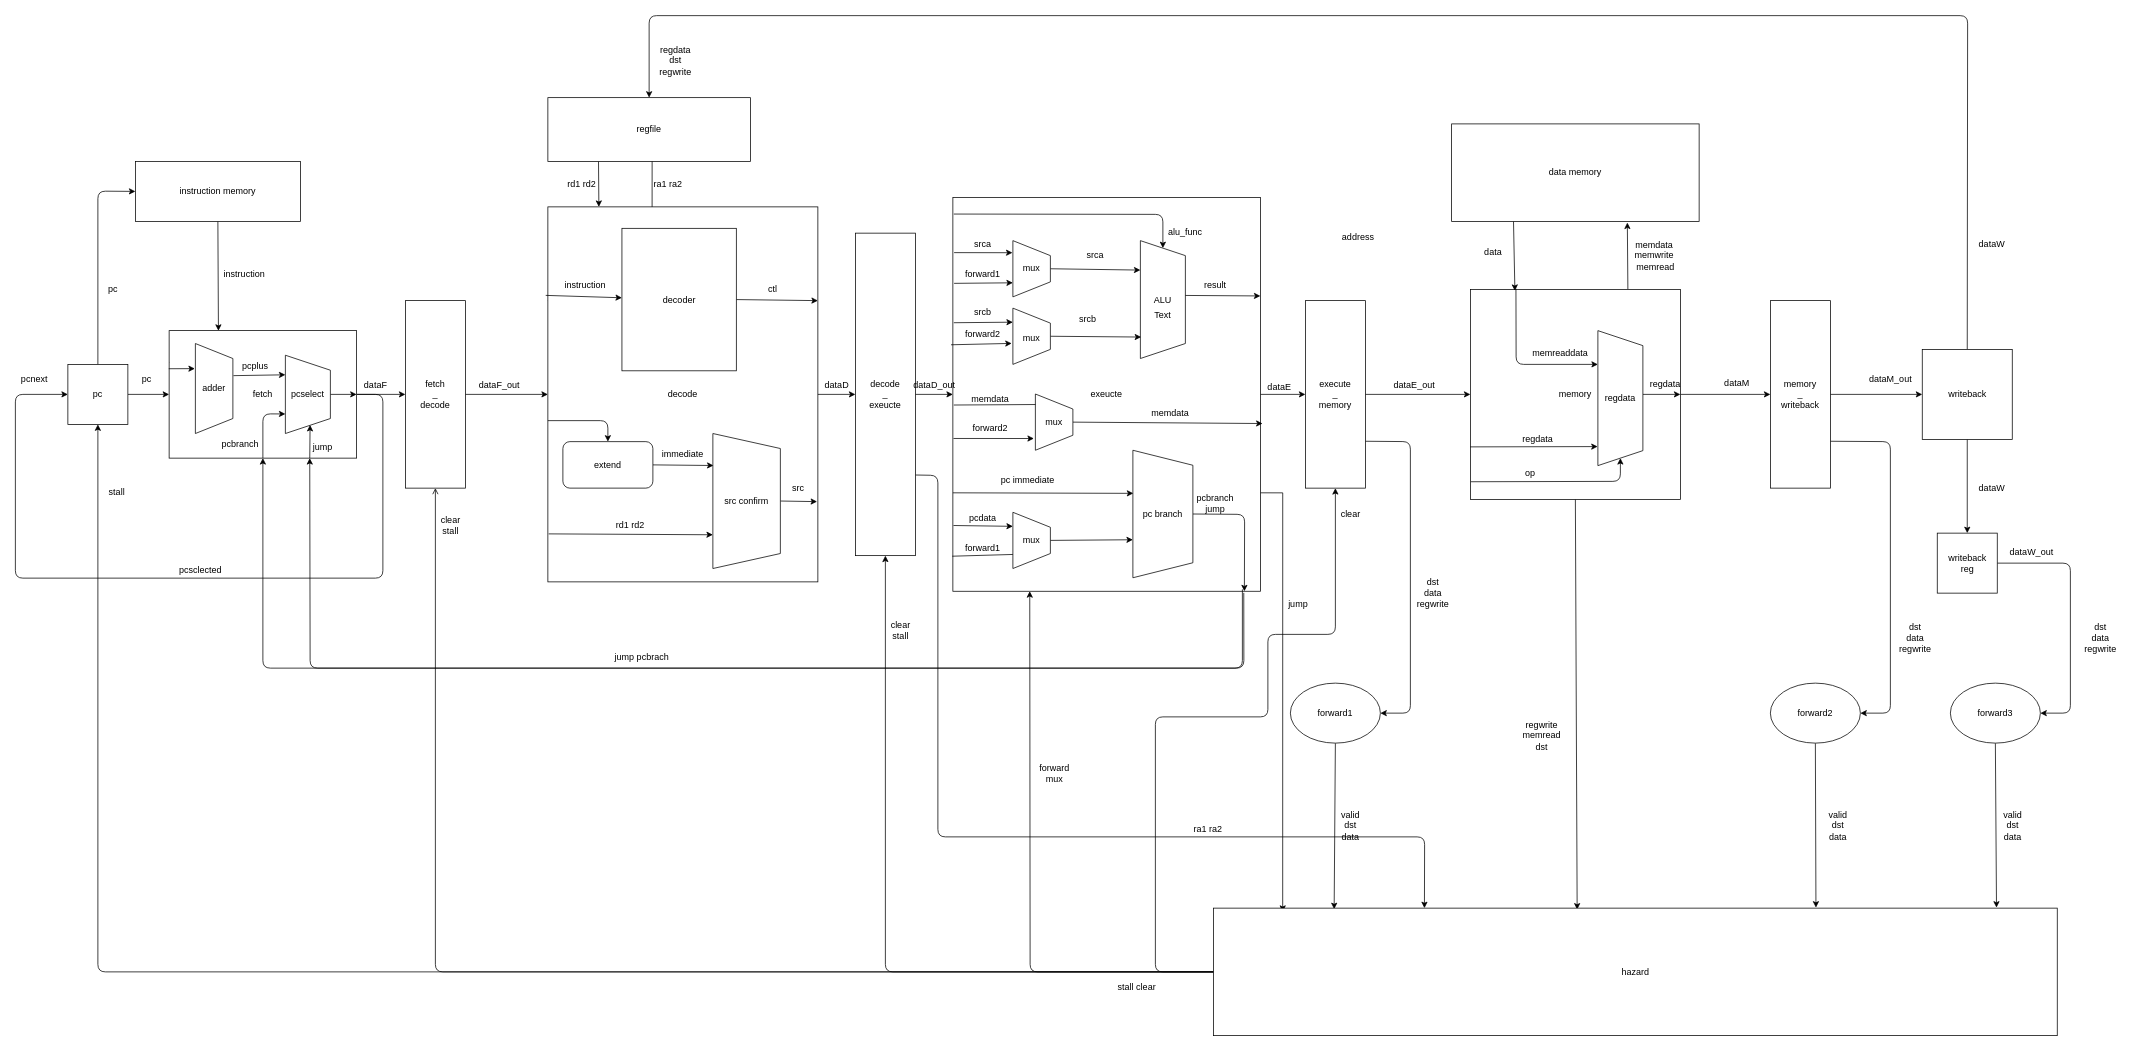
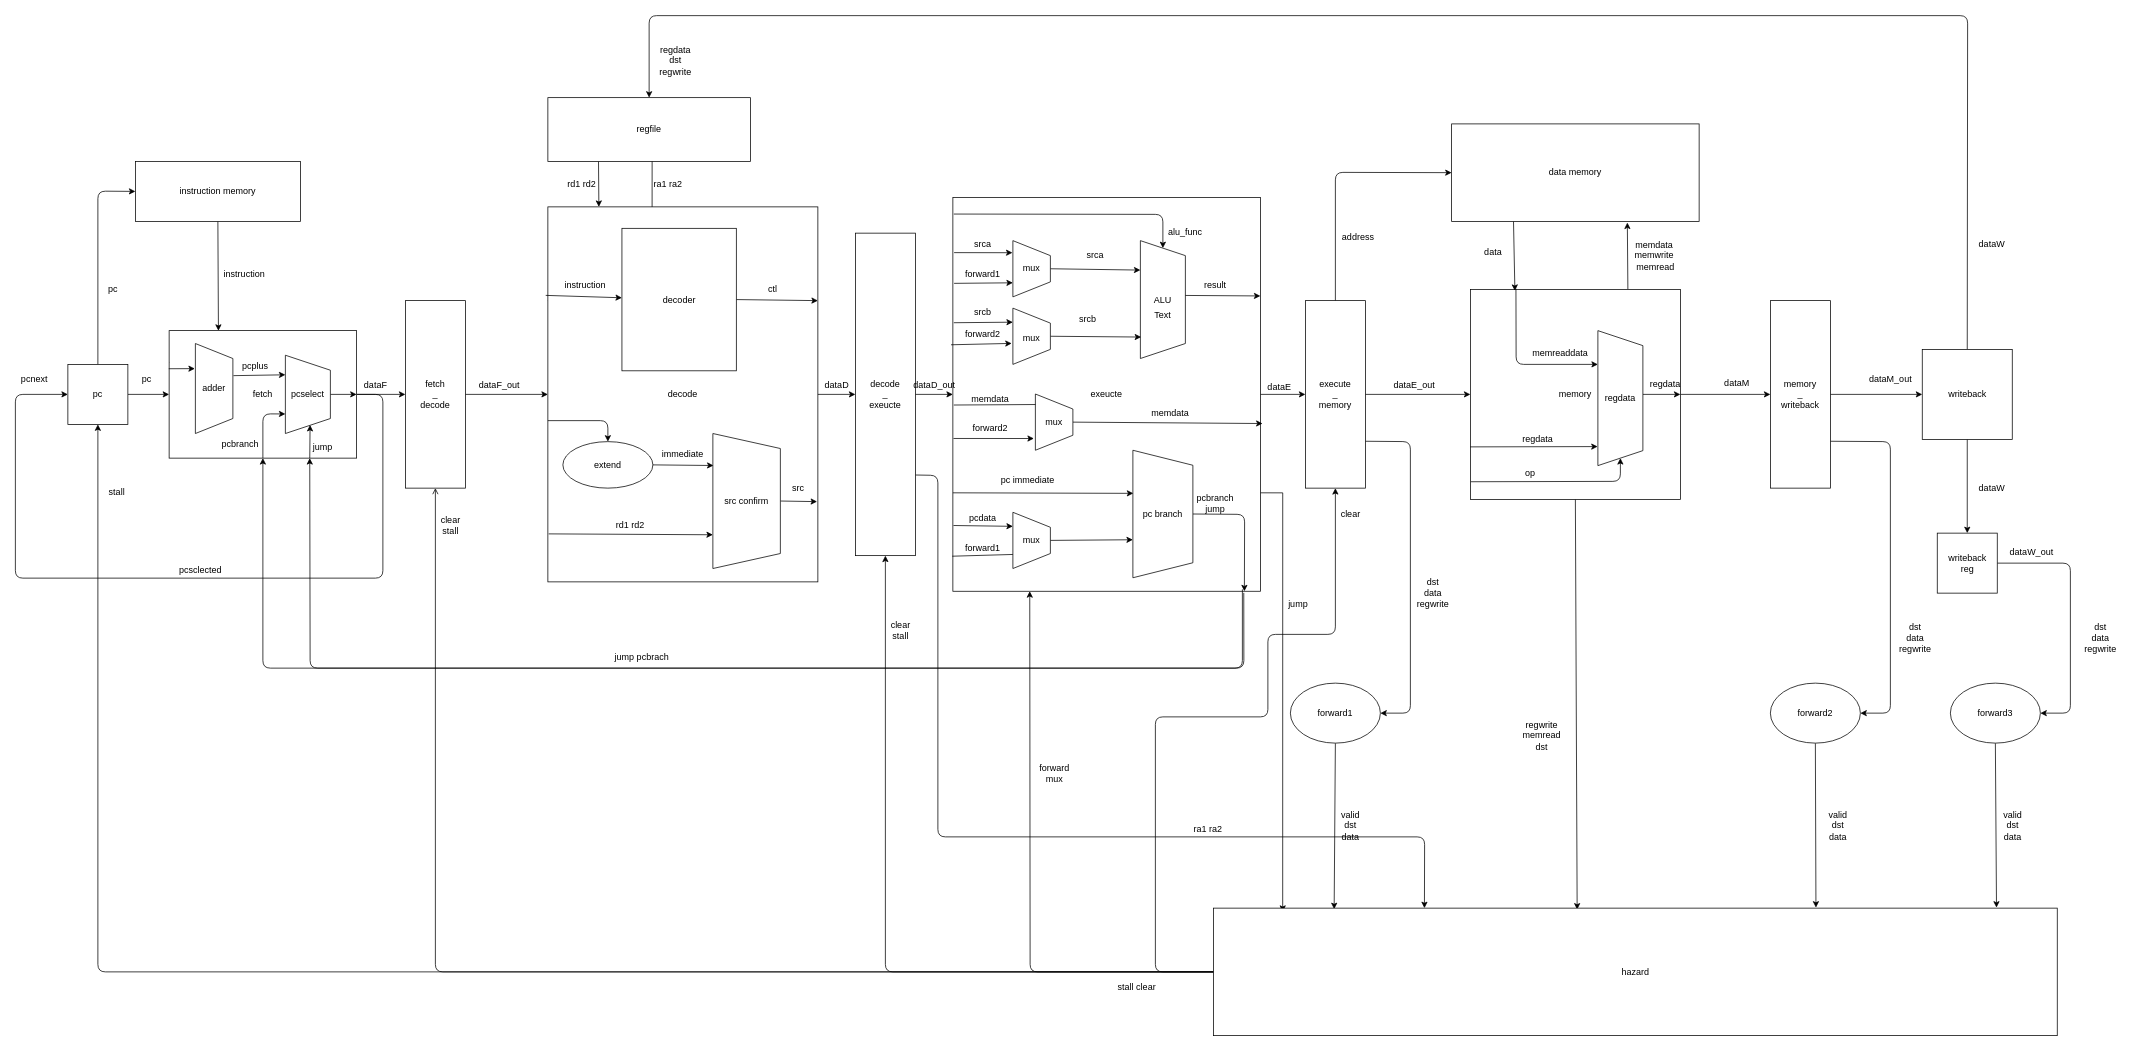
none -> (1335, 184)
(608, 465) -> (608, 465)
